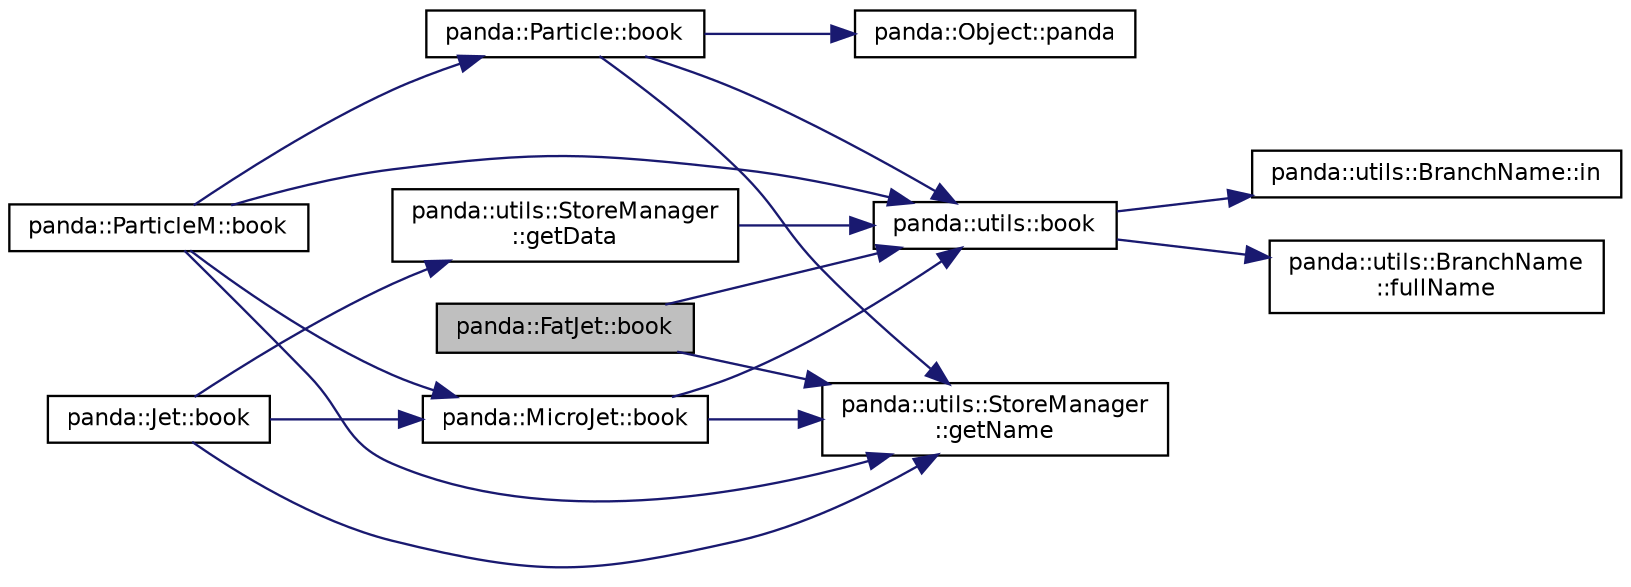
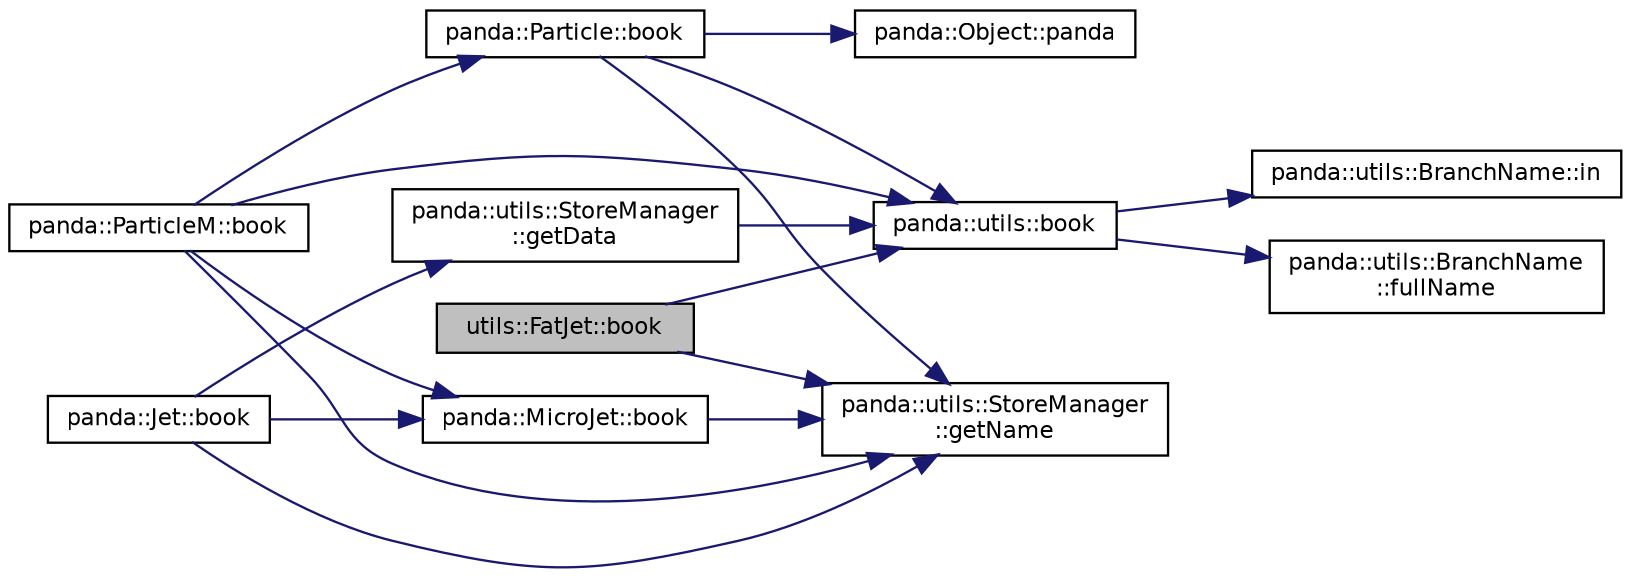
(565, 328) -> (565, 328)
(812, 340) -> none
